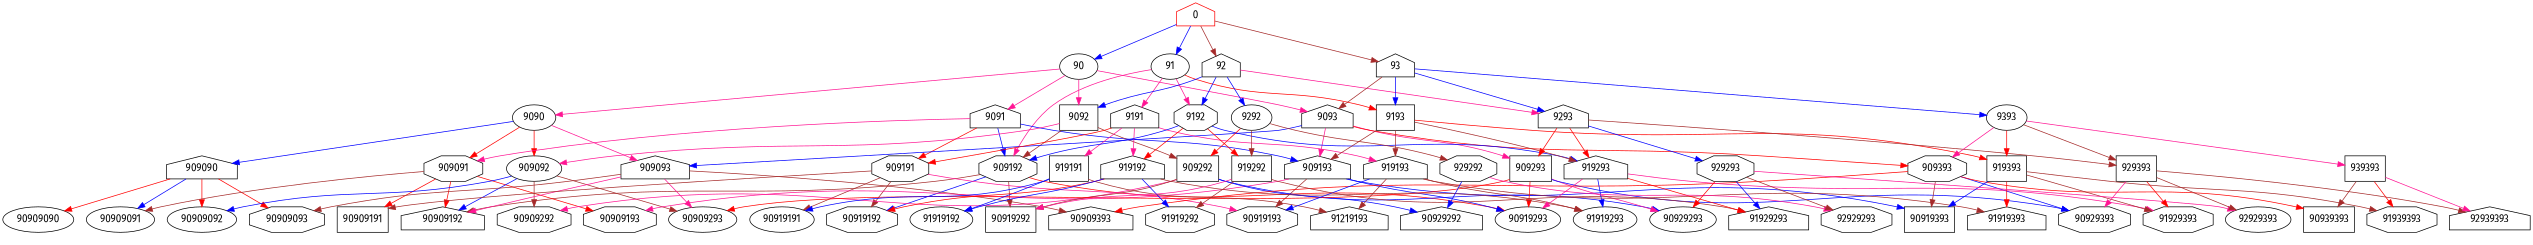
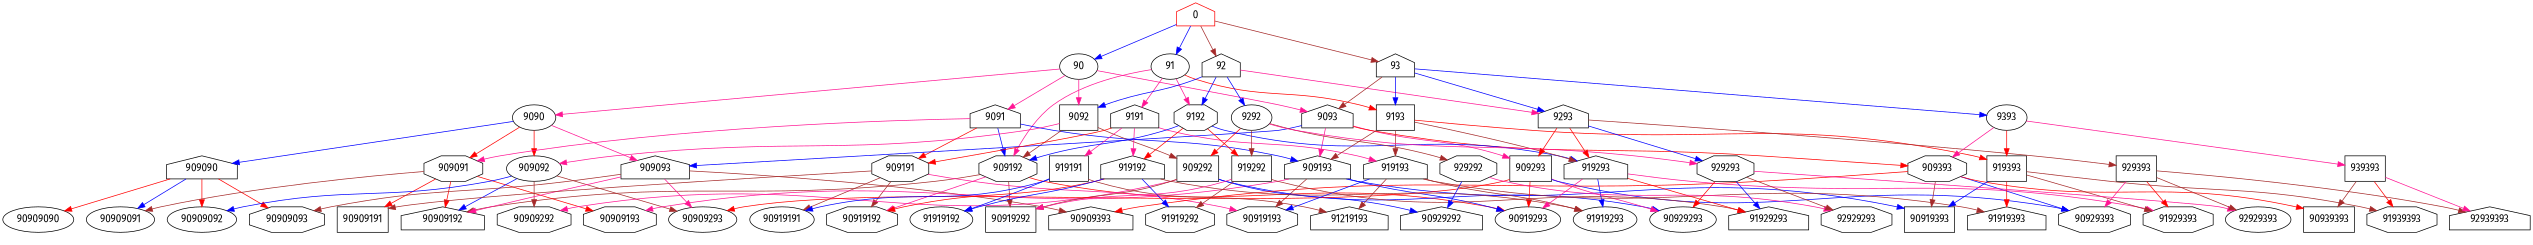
(2066, 141) -> none
none -> (1479, 147)
(951, 189) -> (951, 189)
